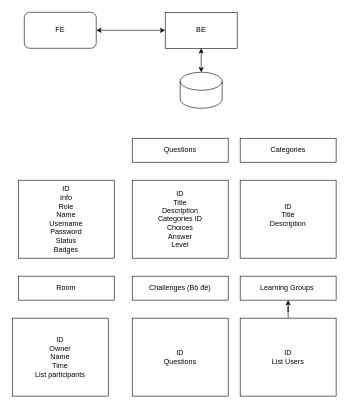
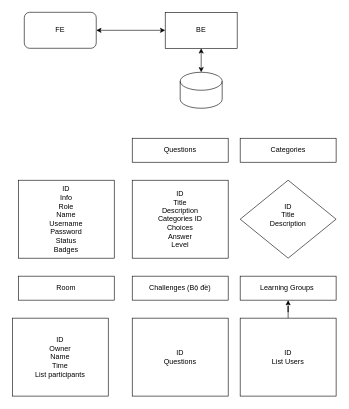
(288, 219) -> (288, 219)
